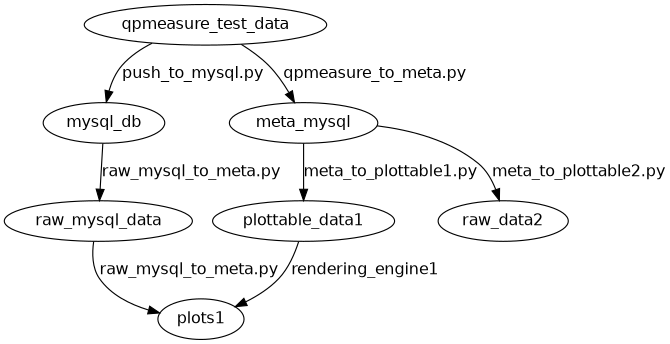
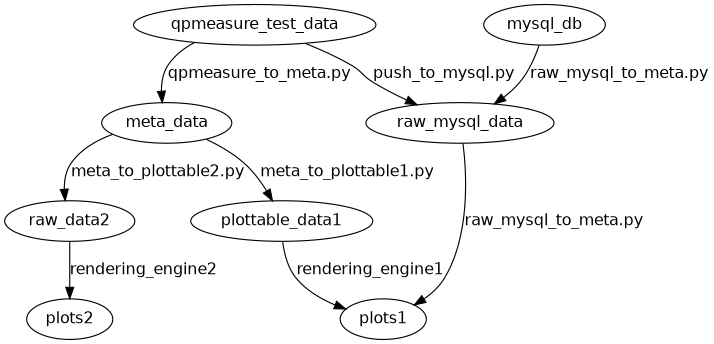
(125, 62) -> (357, 69)
(304, 123) -> (167, 123)
none -> (70, 319)
